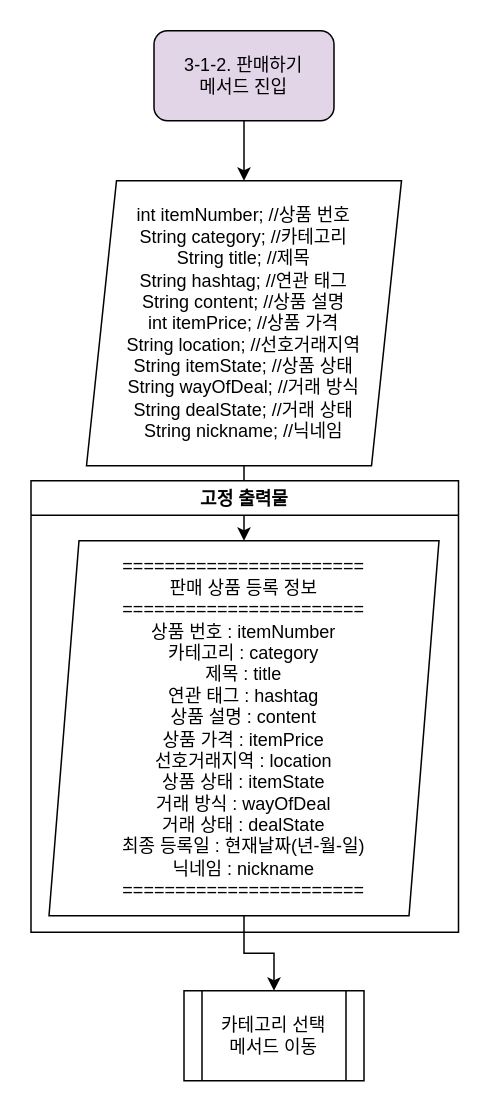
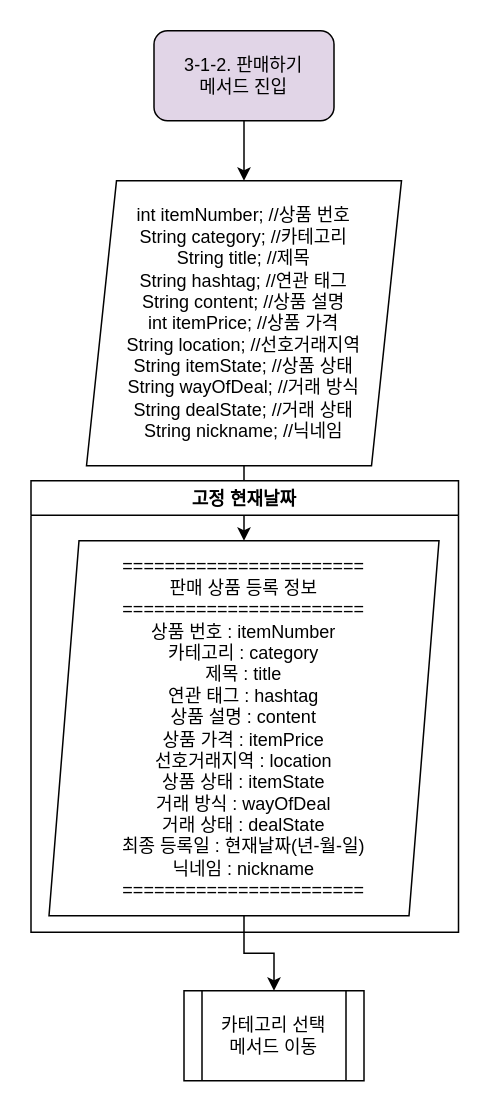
(244, 499) -> (244, 499)
